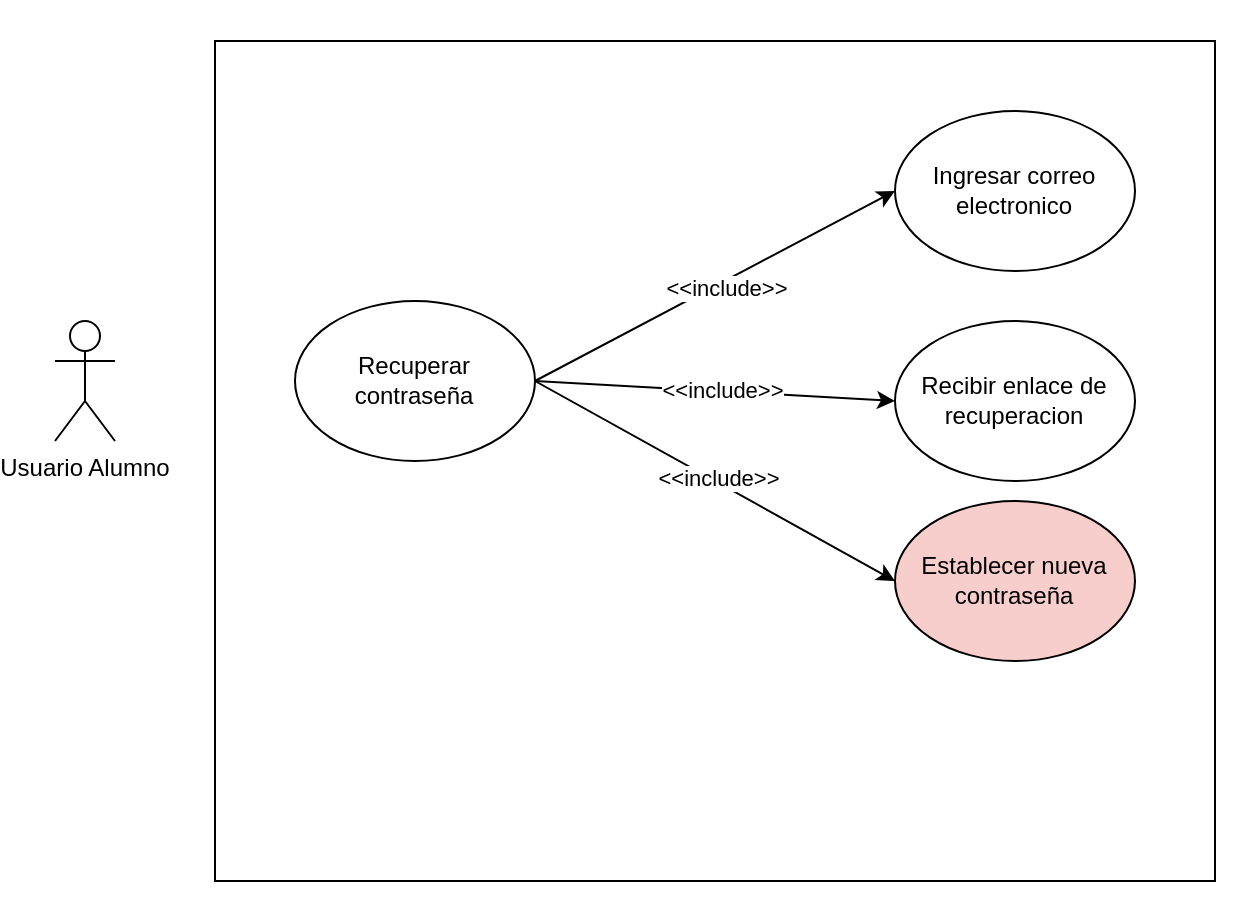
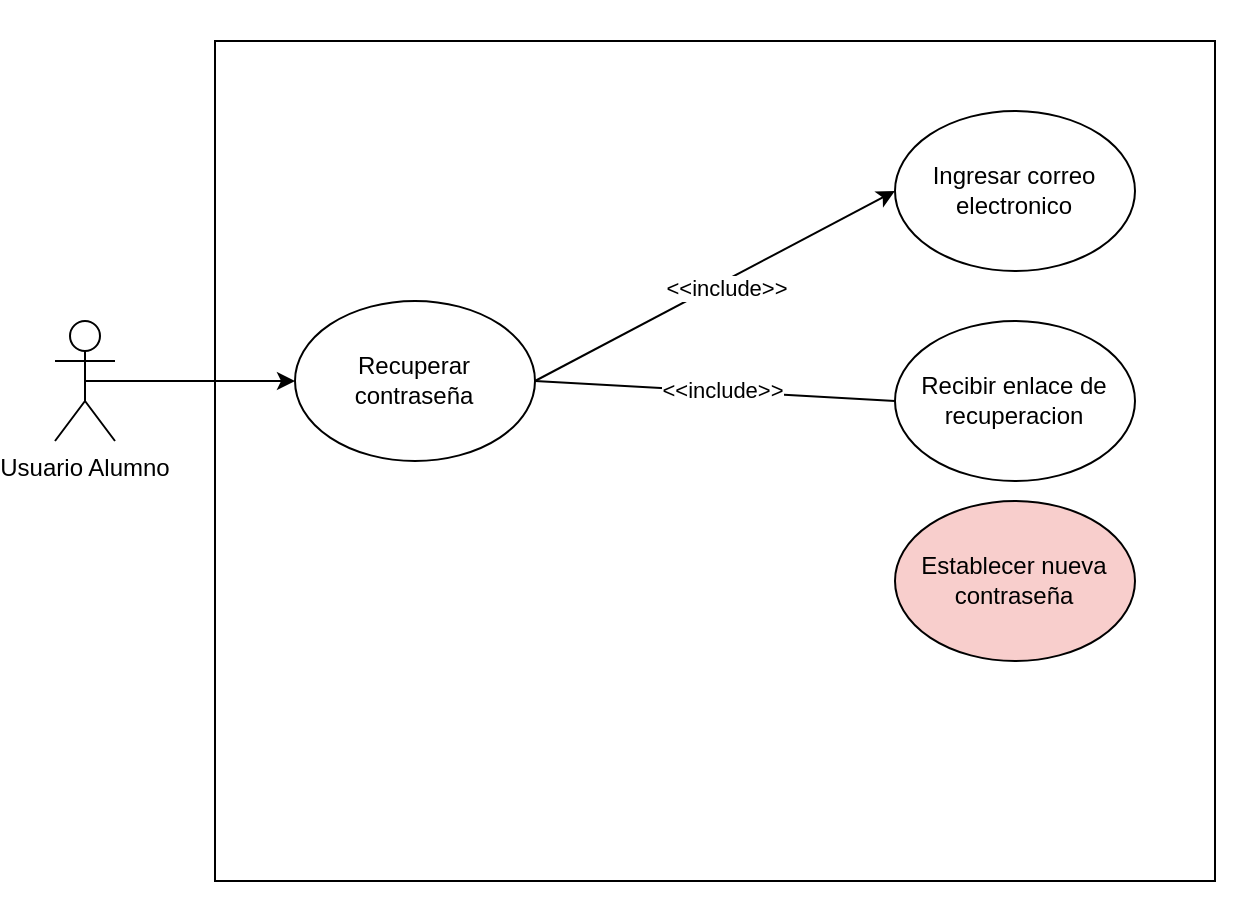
none -> (193, 381)
(880, 400) -> (885, 400)
(791, 523) -> none
